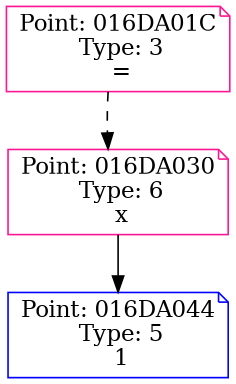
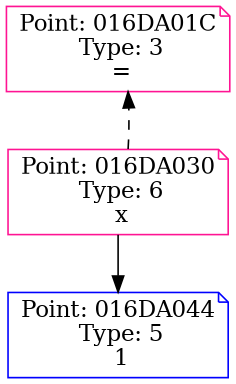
(107, 112) -> (129, 129)
